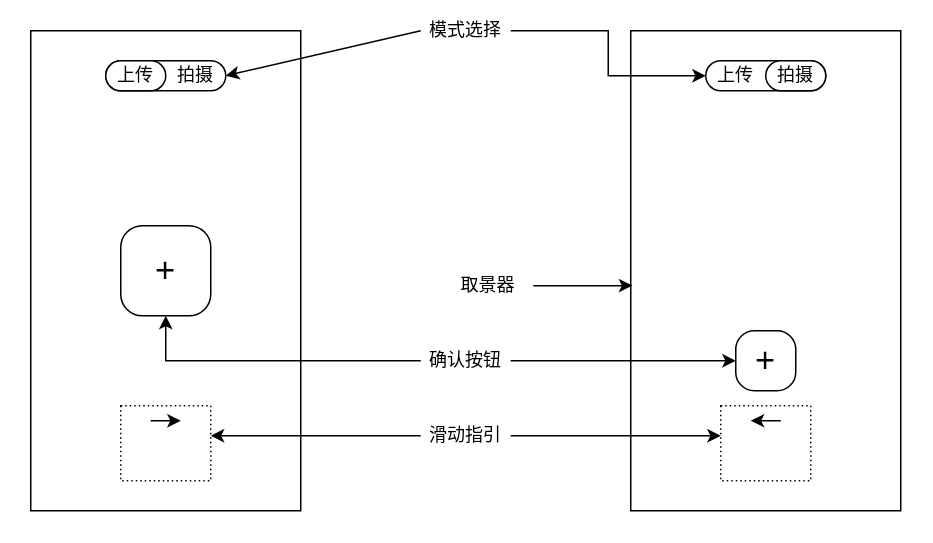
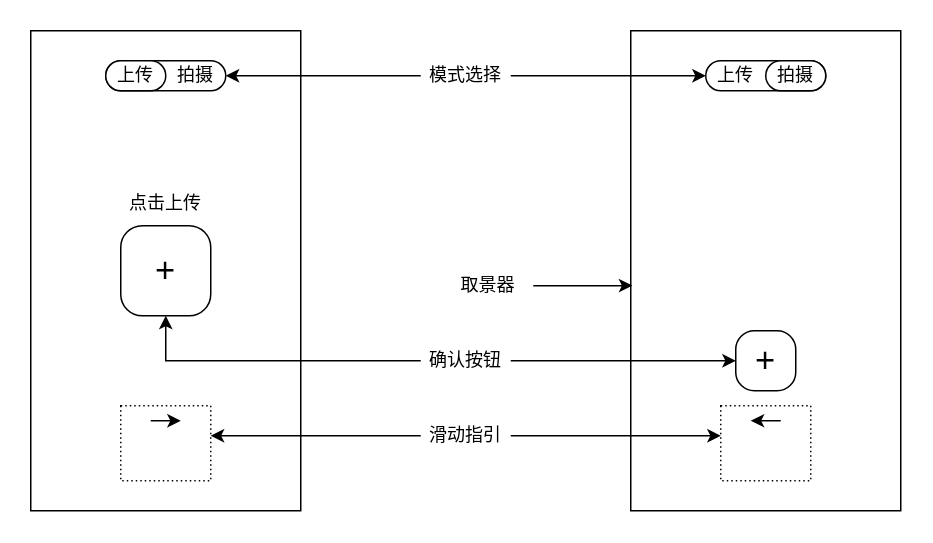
(466, 31) -> (466, 76)
none -> (166, 203)
